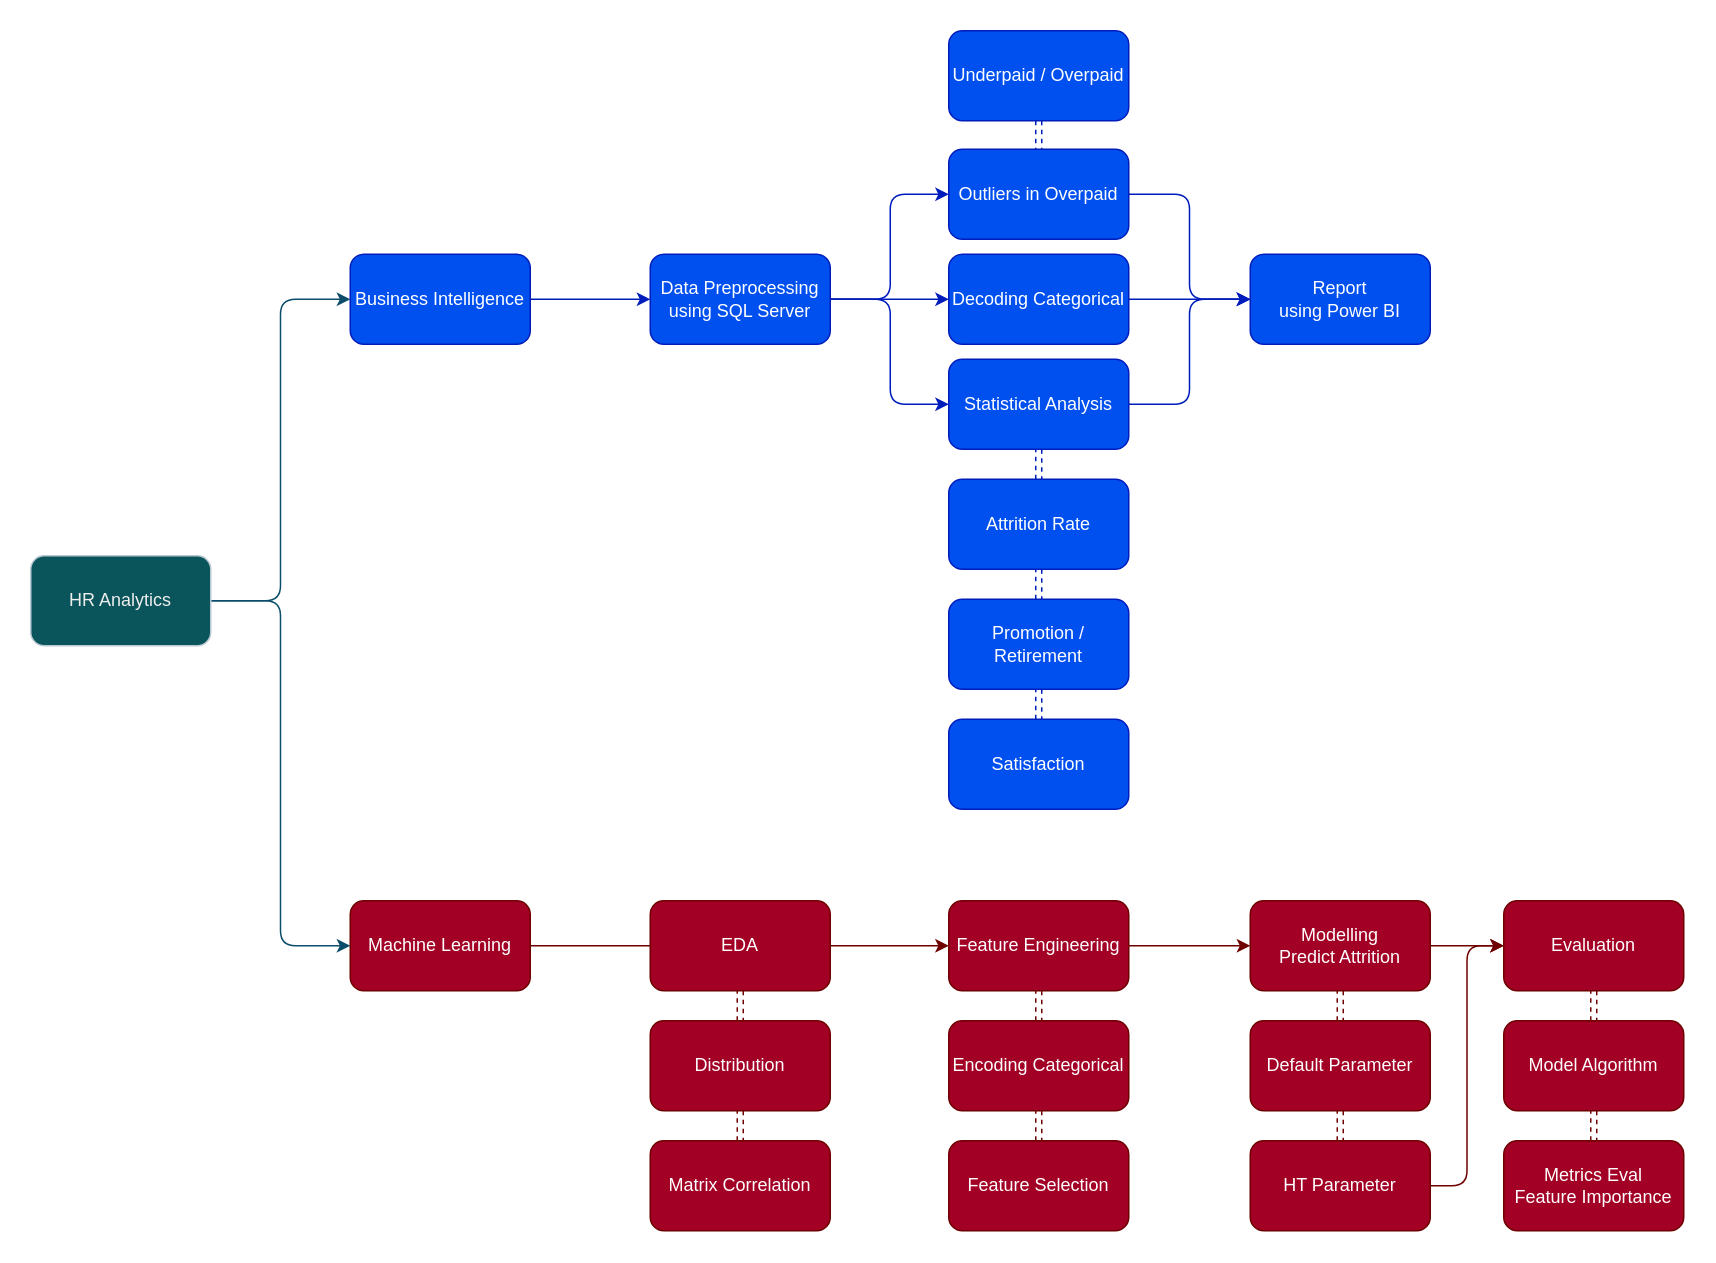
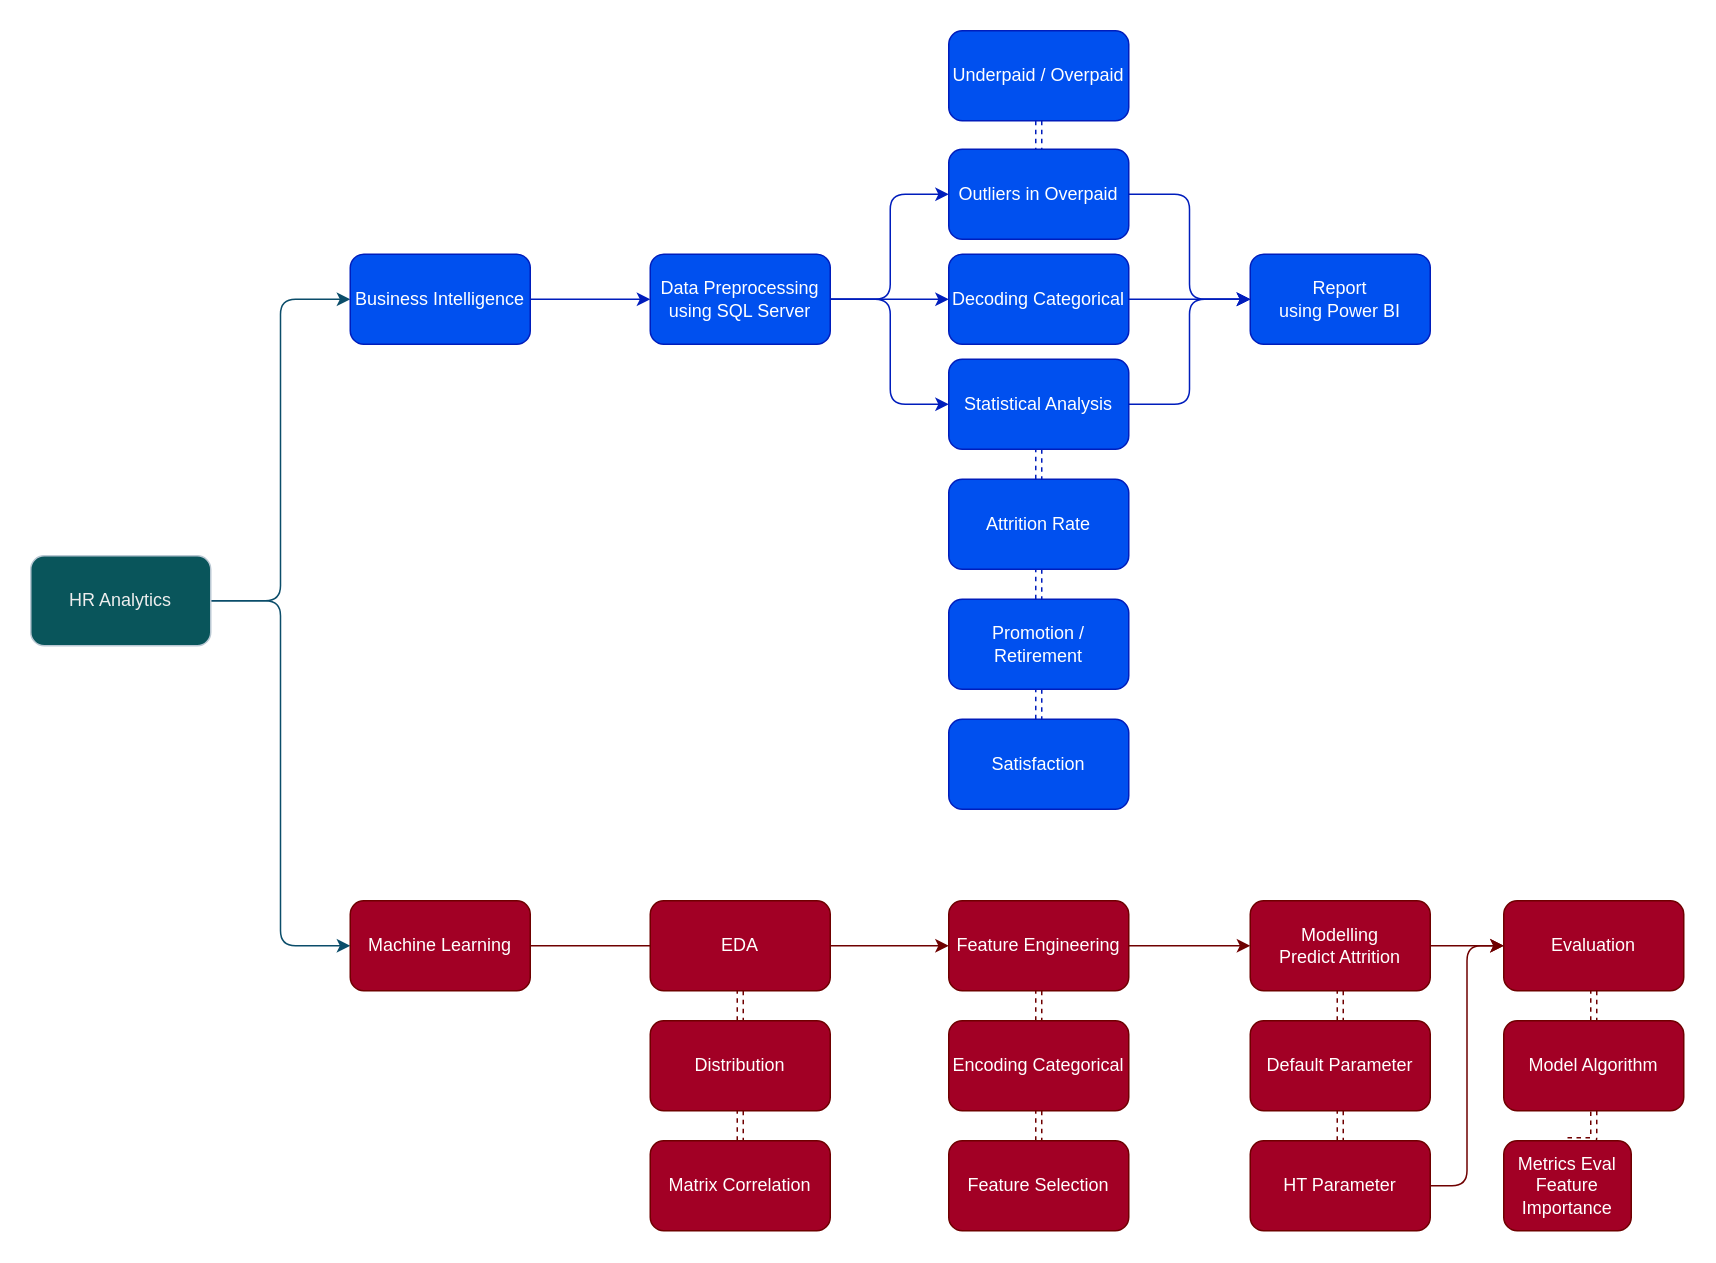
(1594, 1186) -> (1568, 1186)
